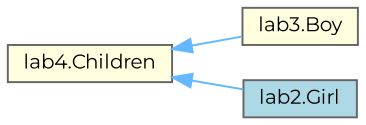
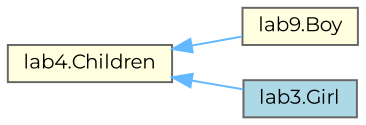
(300, 26) -> (300, 26)
(300, 99) -> (300, 99)
